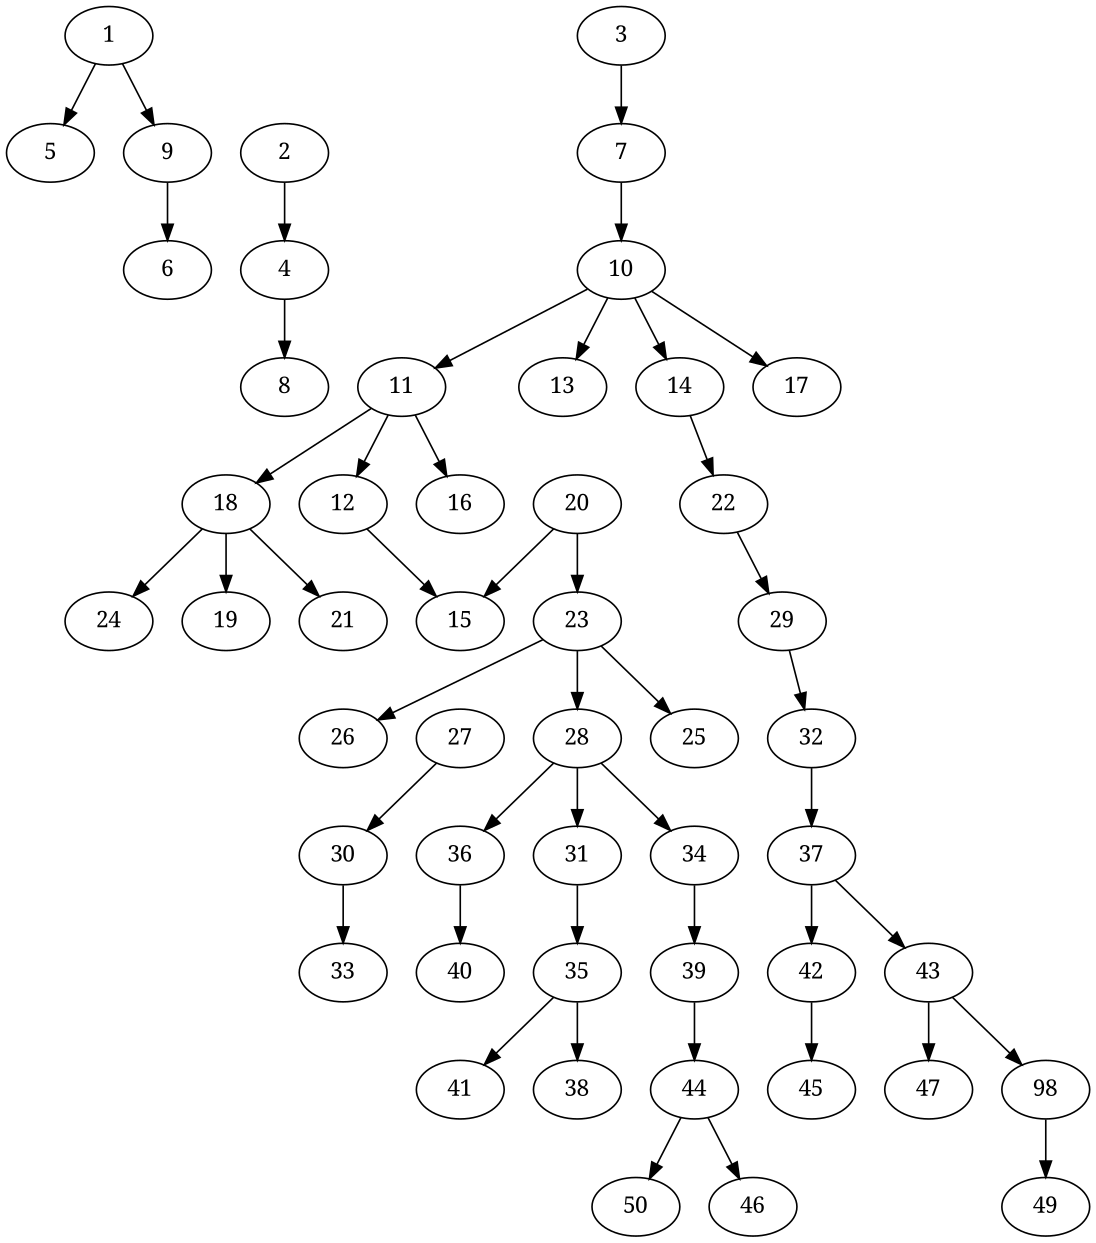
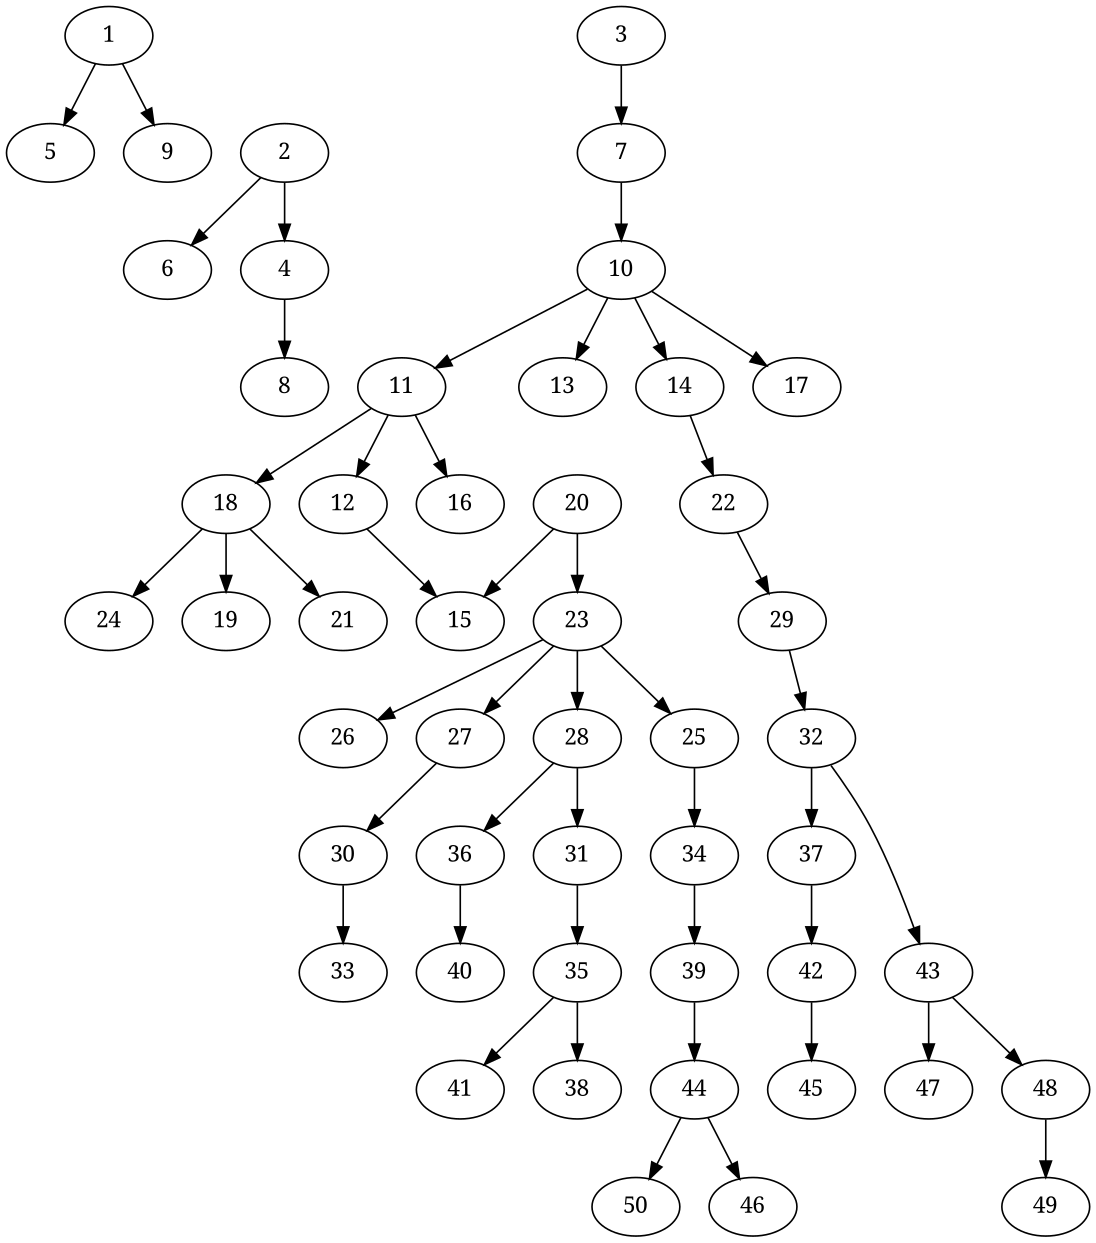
(168, 203) -> (232, 206)
none -> (525, 674)
(630, 791) -> (694, 789)
(864, 908) -> (879, 843)
(1046, 1090) -> (1046, 1090)
